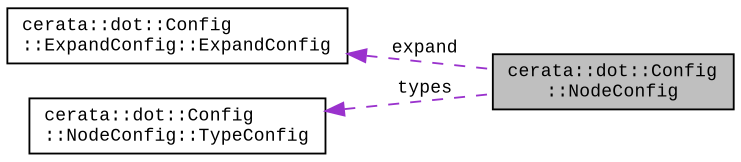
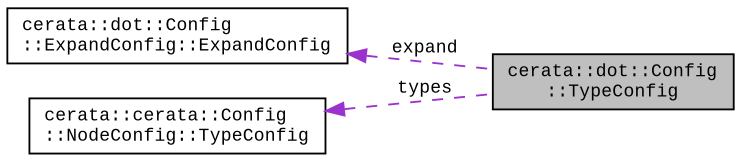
(613, 82) -> (613, 82)
(177, 126) -> (177, 126)
